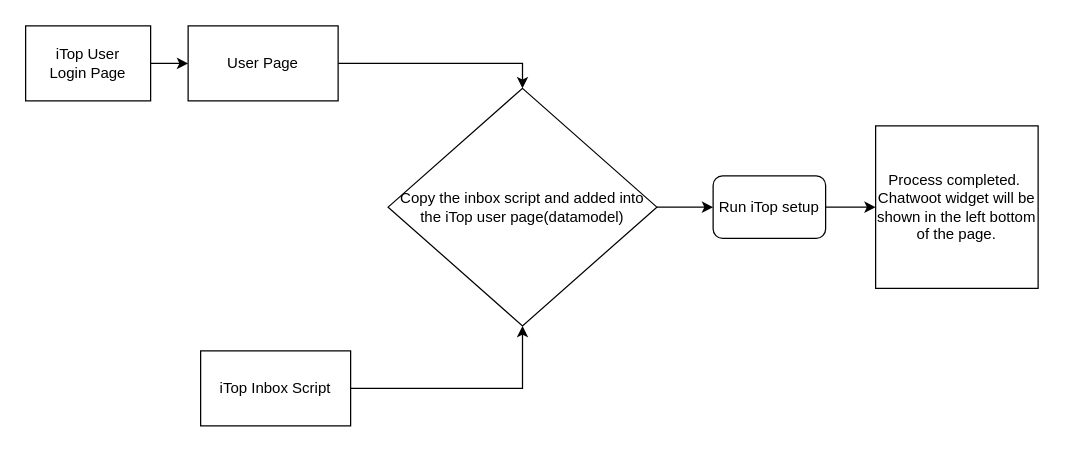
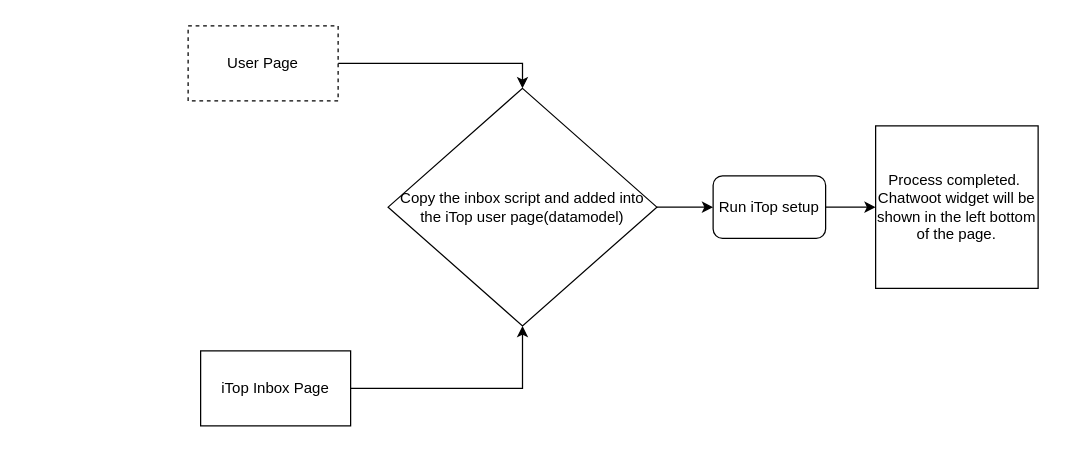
(88, 63) -> none
(165, 63) -> none
(263, 63) -> (263, 63)
(276, 388) -> (276, 388)
